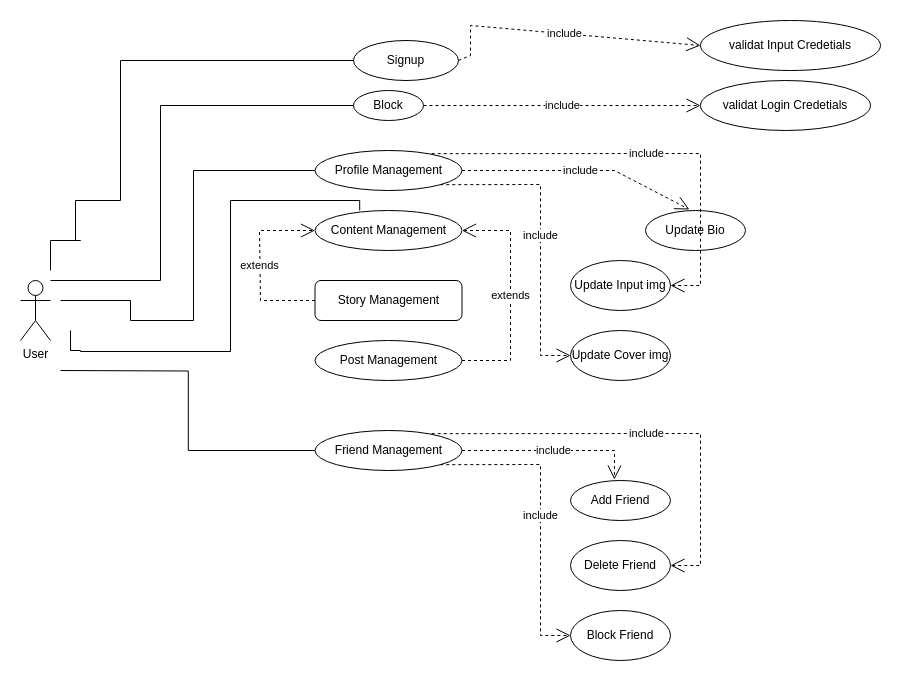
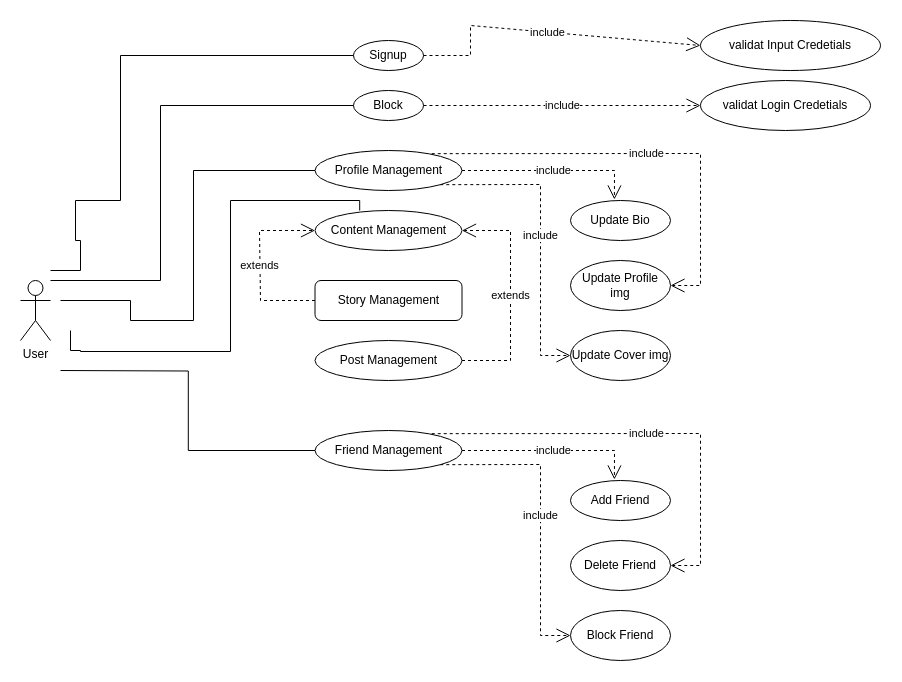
(406, 61) -> (389, 56)
(696, 231) -> (621, 221)
(621, 286) -> (621, 286)
